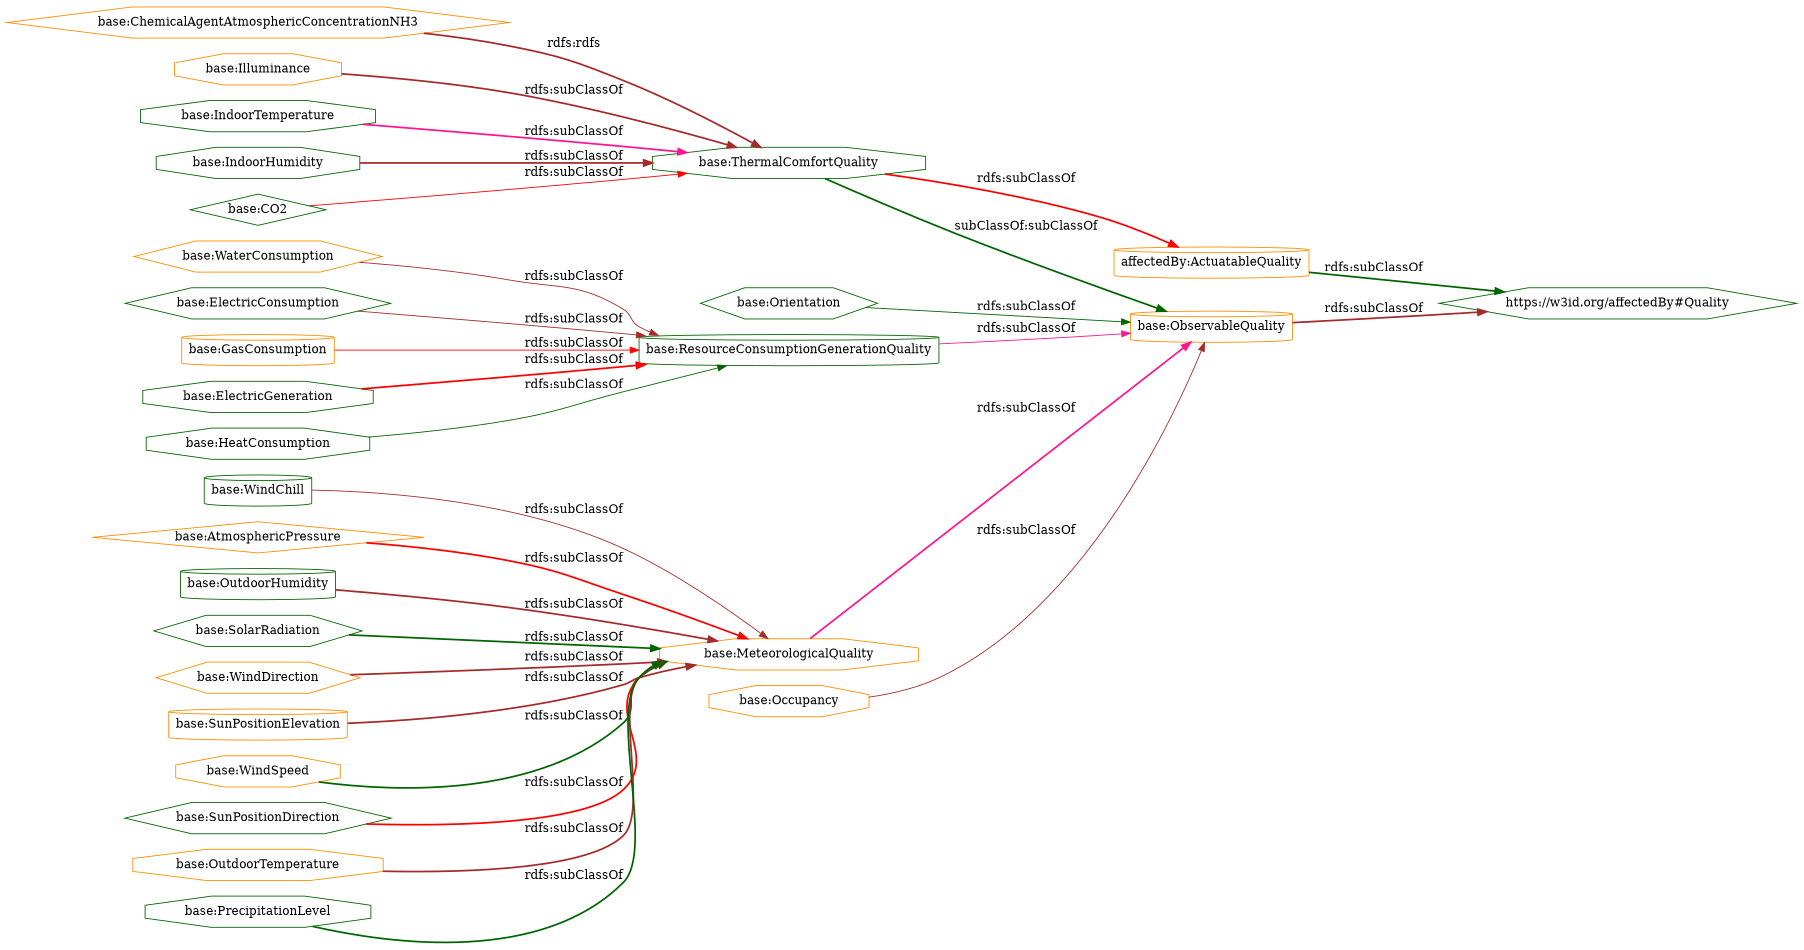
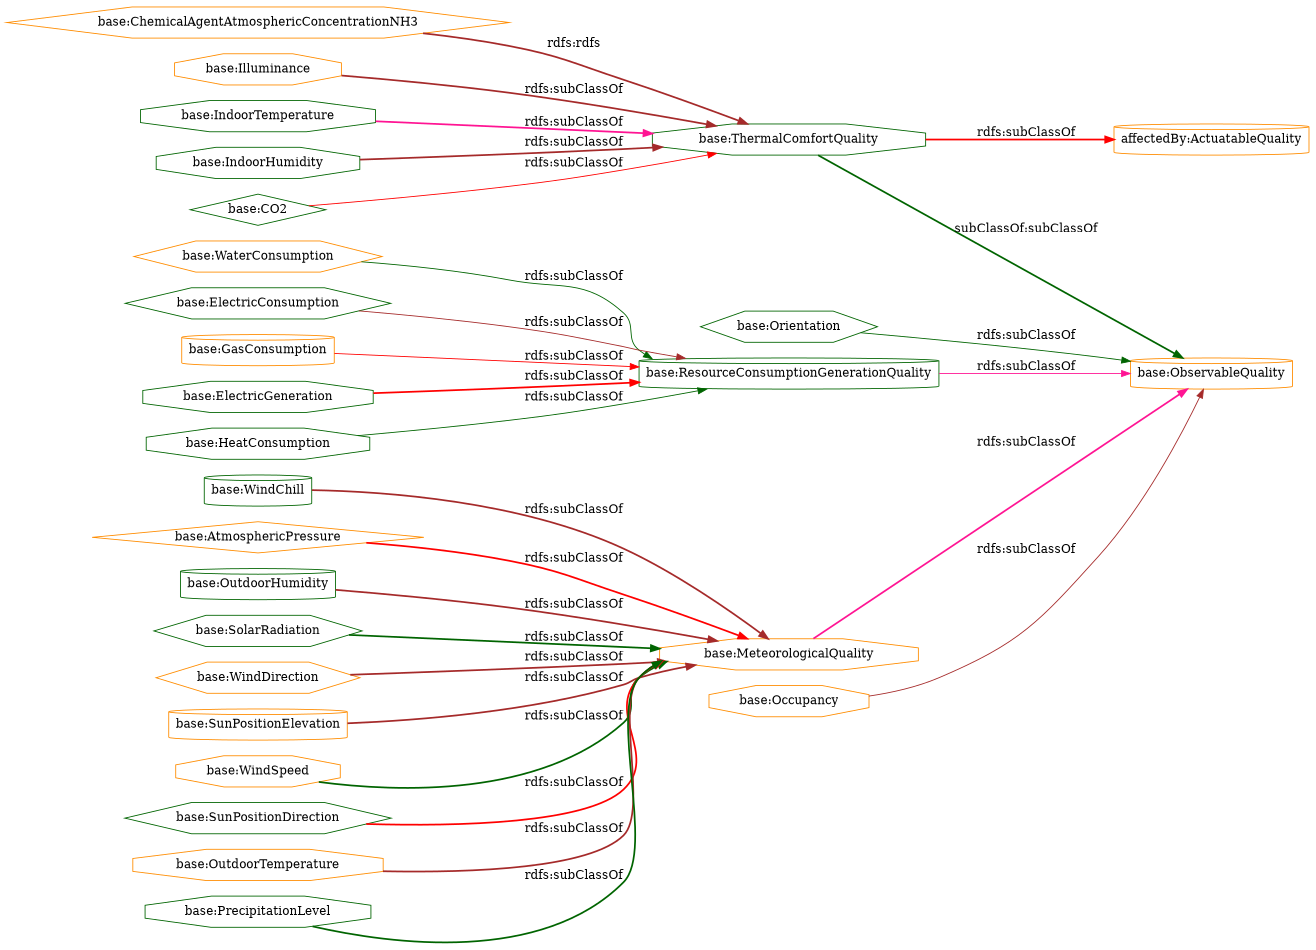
(511, 280) -> (520, 282)
(1618, 303) -> none
(549, 522) -> (549, 522)
